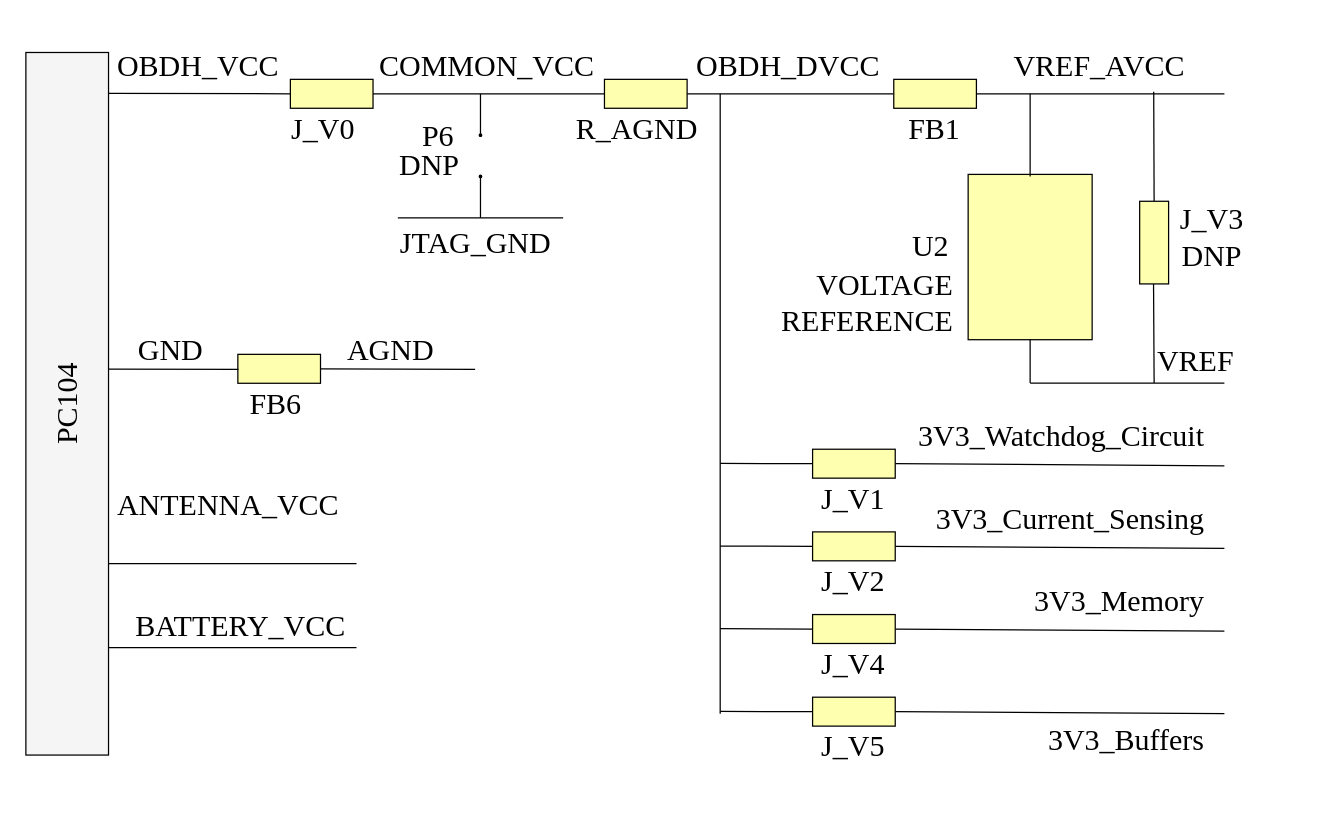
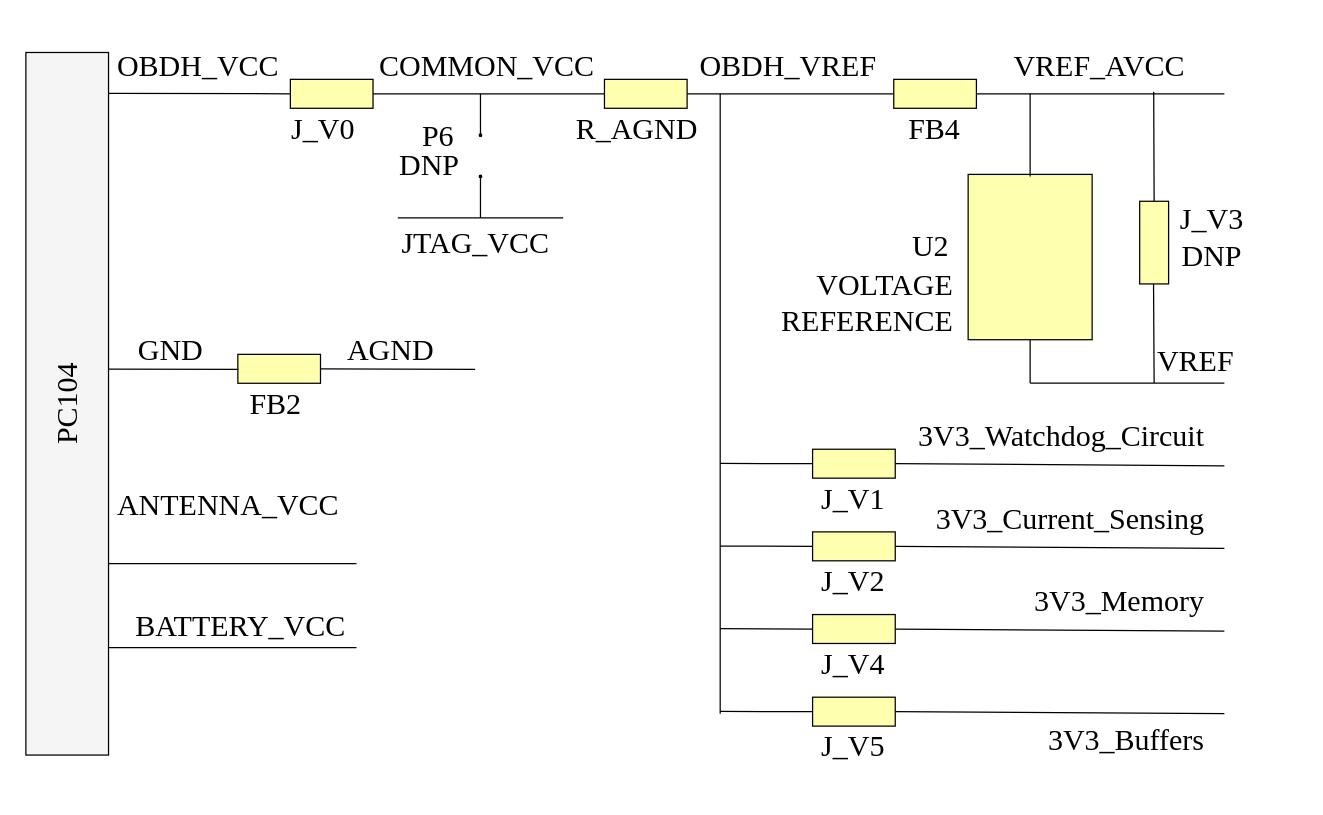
(788, 67) -> (788, 67)
(934, 129) -> (934, 129)
(476, 243) -> (476, 243)
(276, 404) -> (276, 404)
